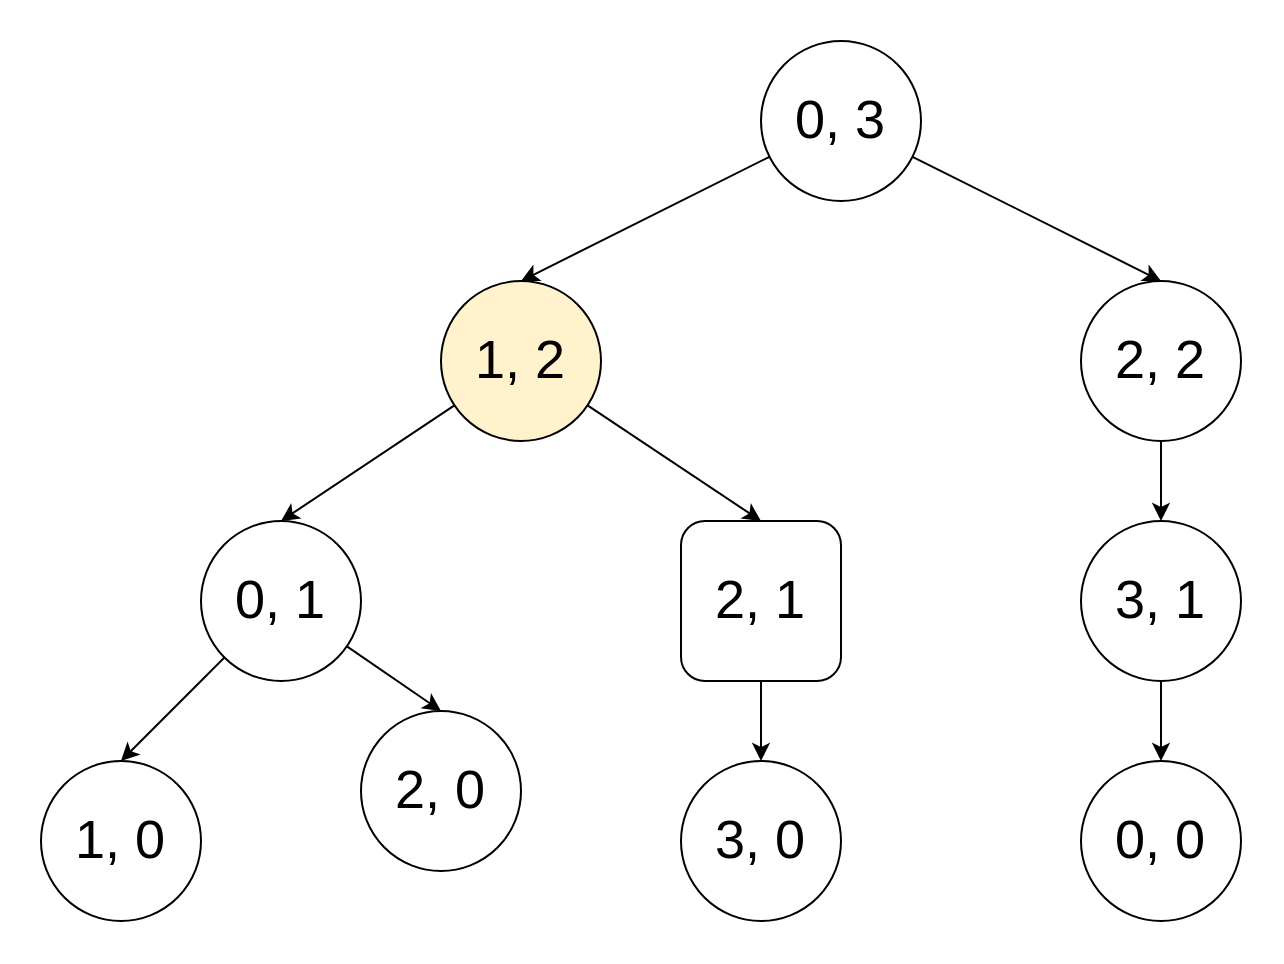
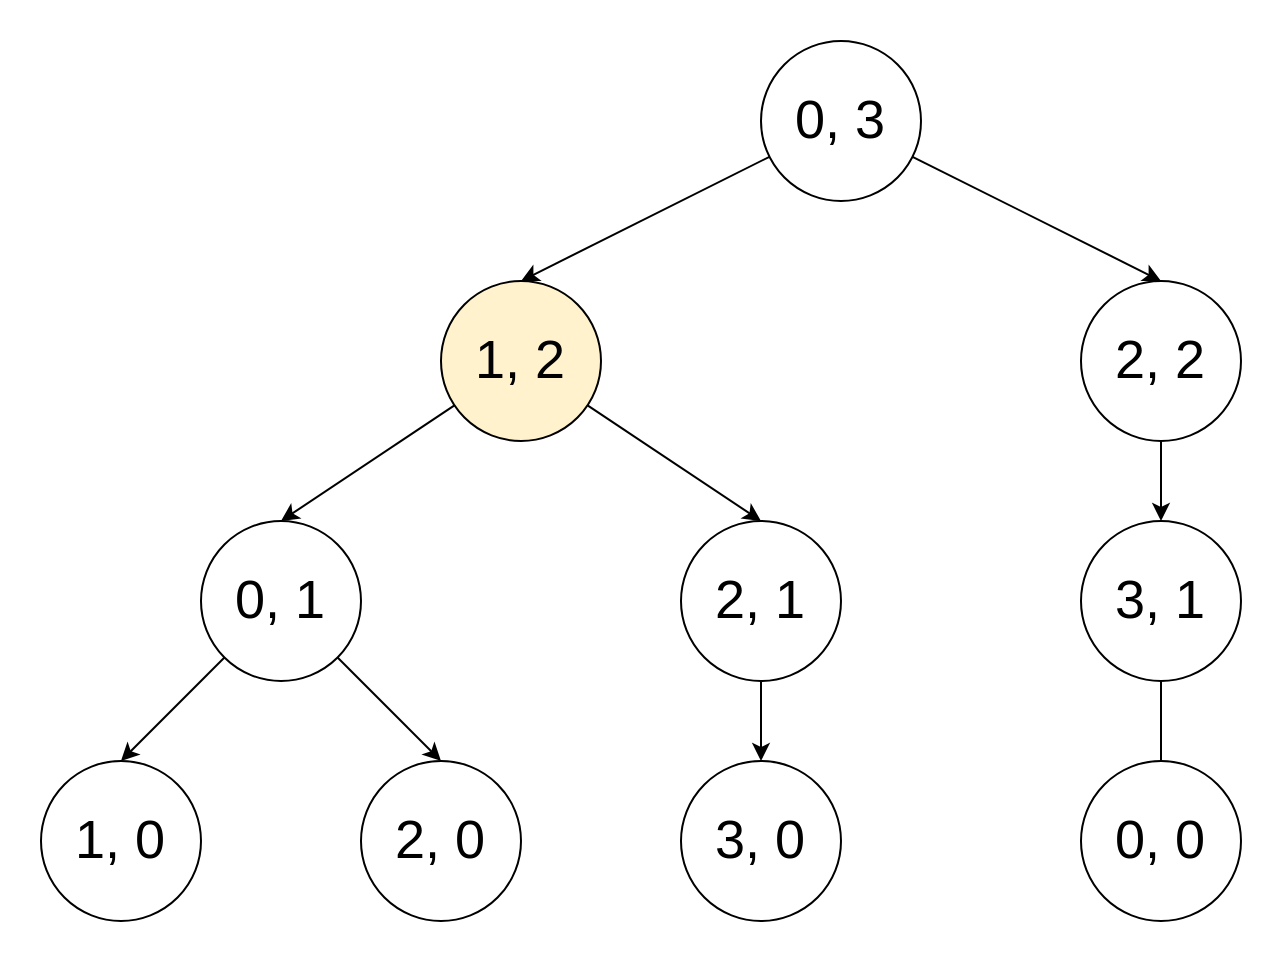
(761, 601) -> (761, 601)
(1161, 746) -> (1161, 751)
(441, 791) -> (441, 841)
